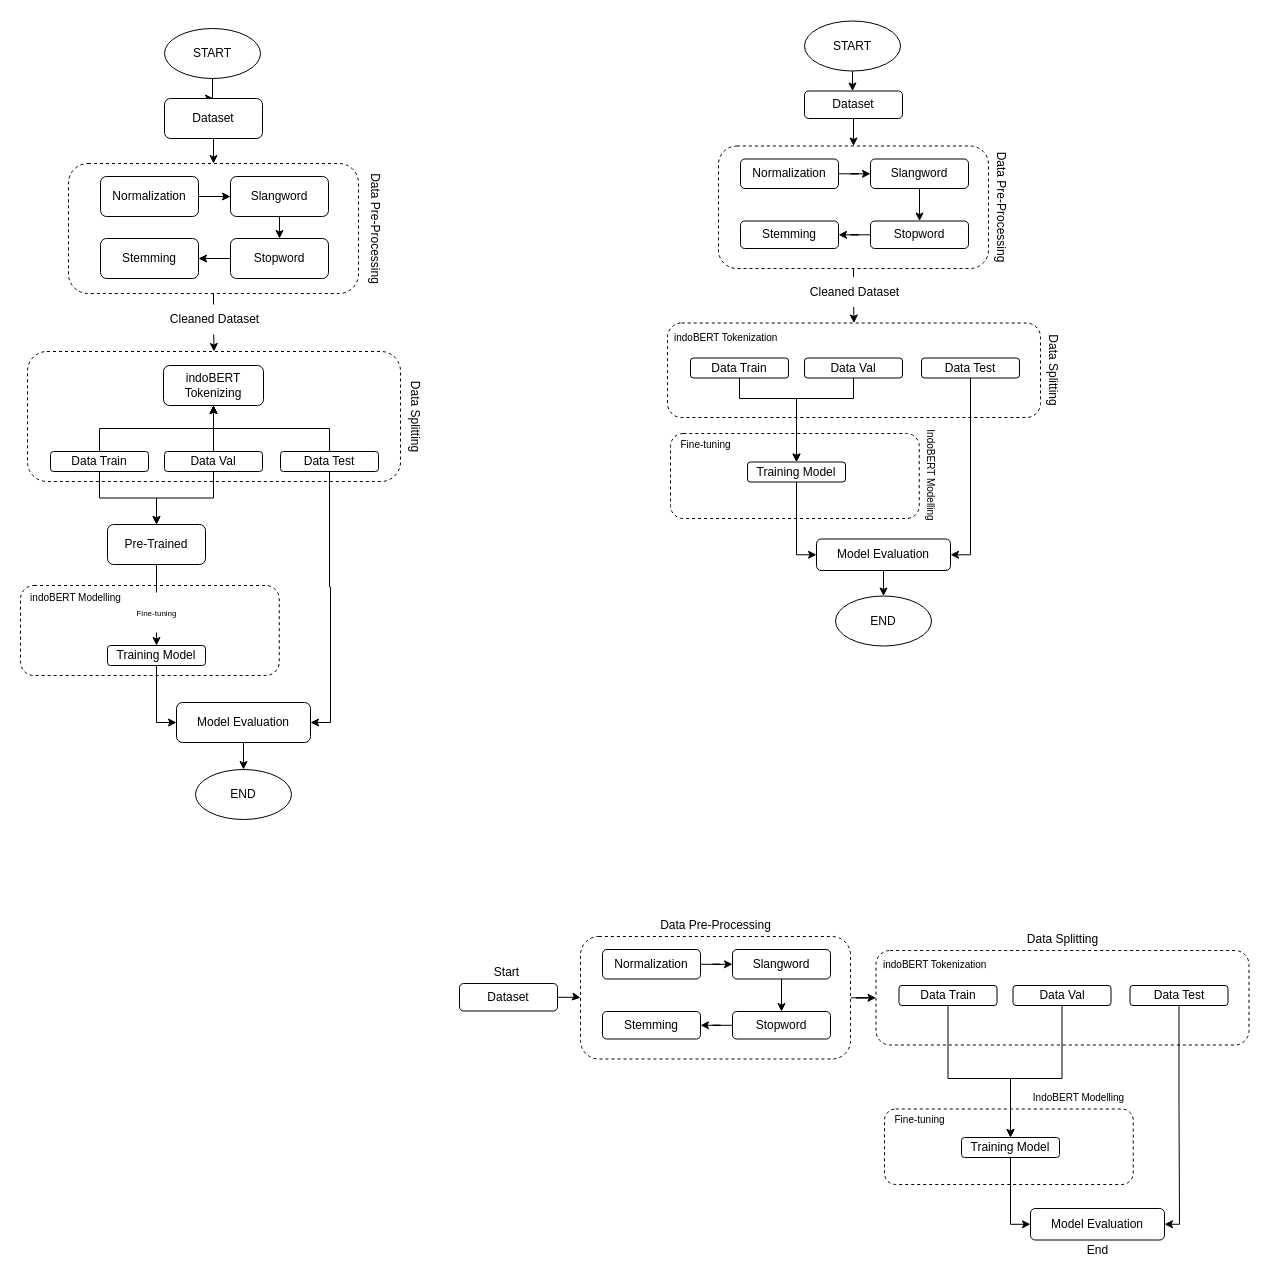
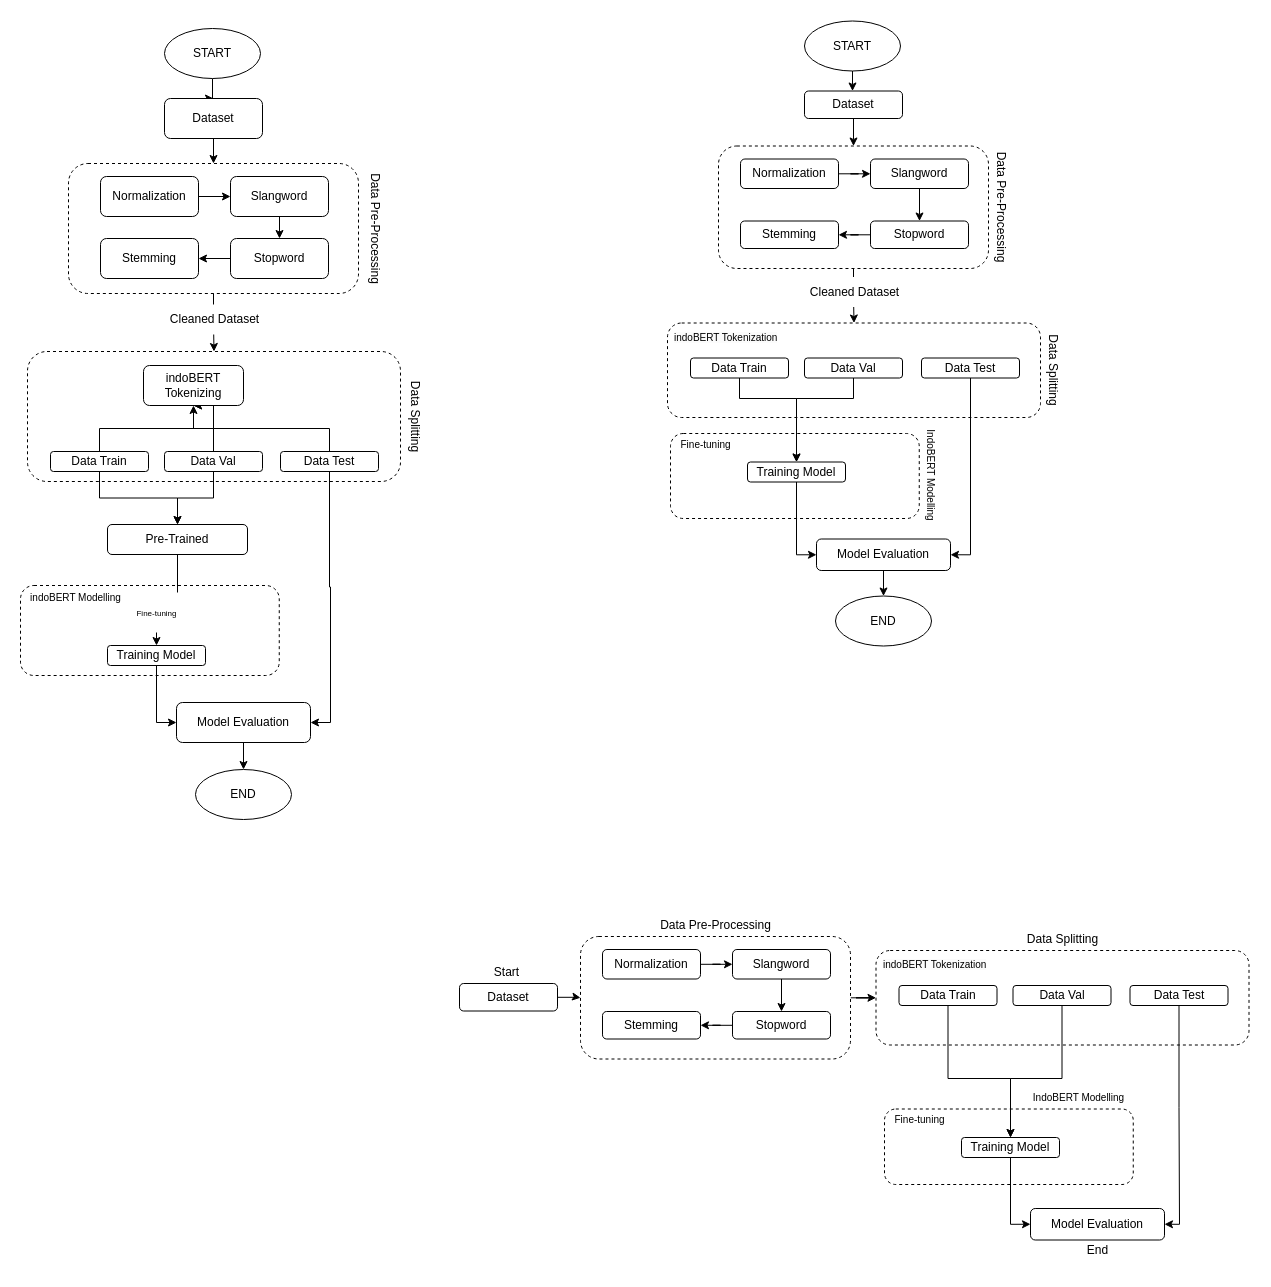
(214, 386) -> (194, 386)
(157, 545) -> (178, 540)
